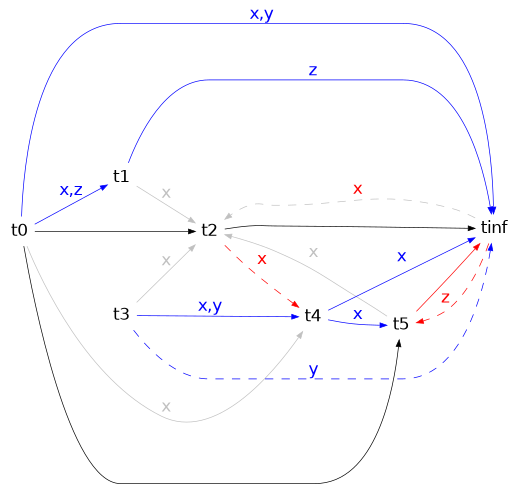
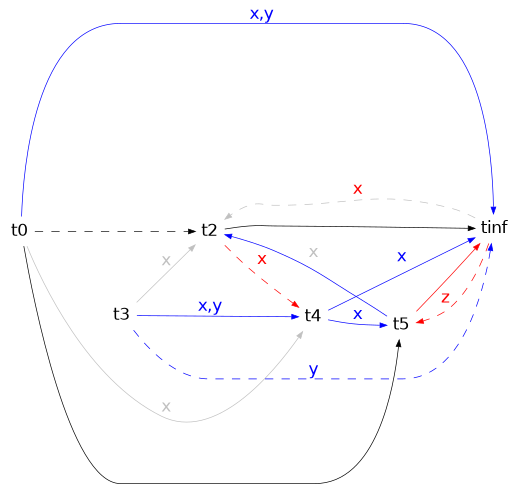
(122, 178) -> none
(112, 231) -> (112, 231)
(313, 270) -> (313, 270)
